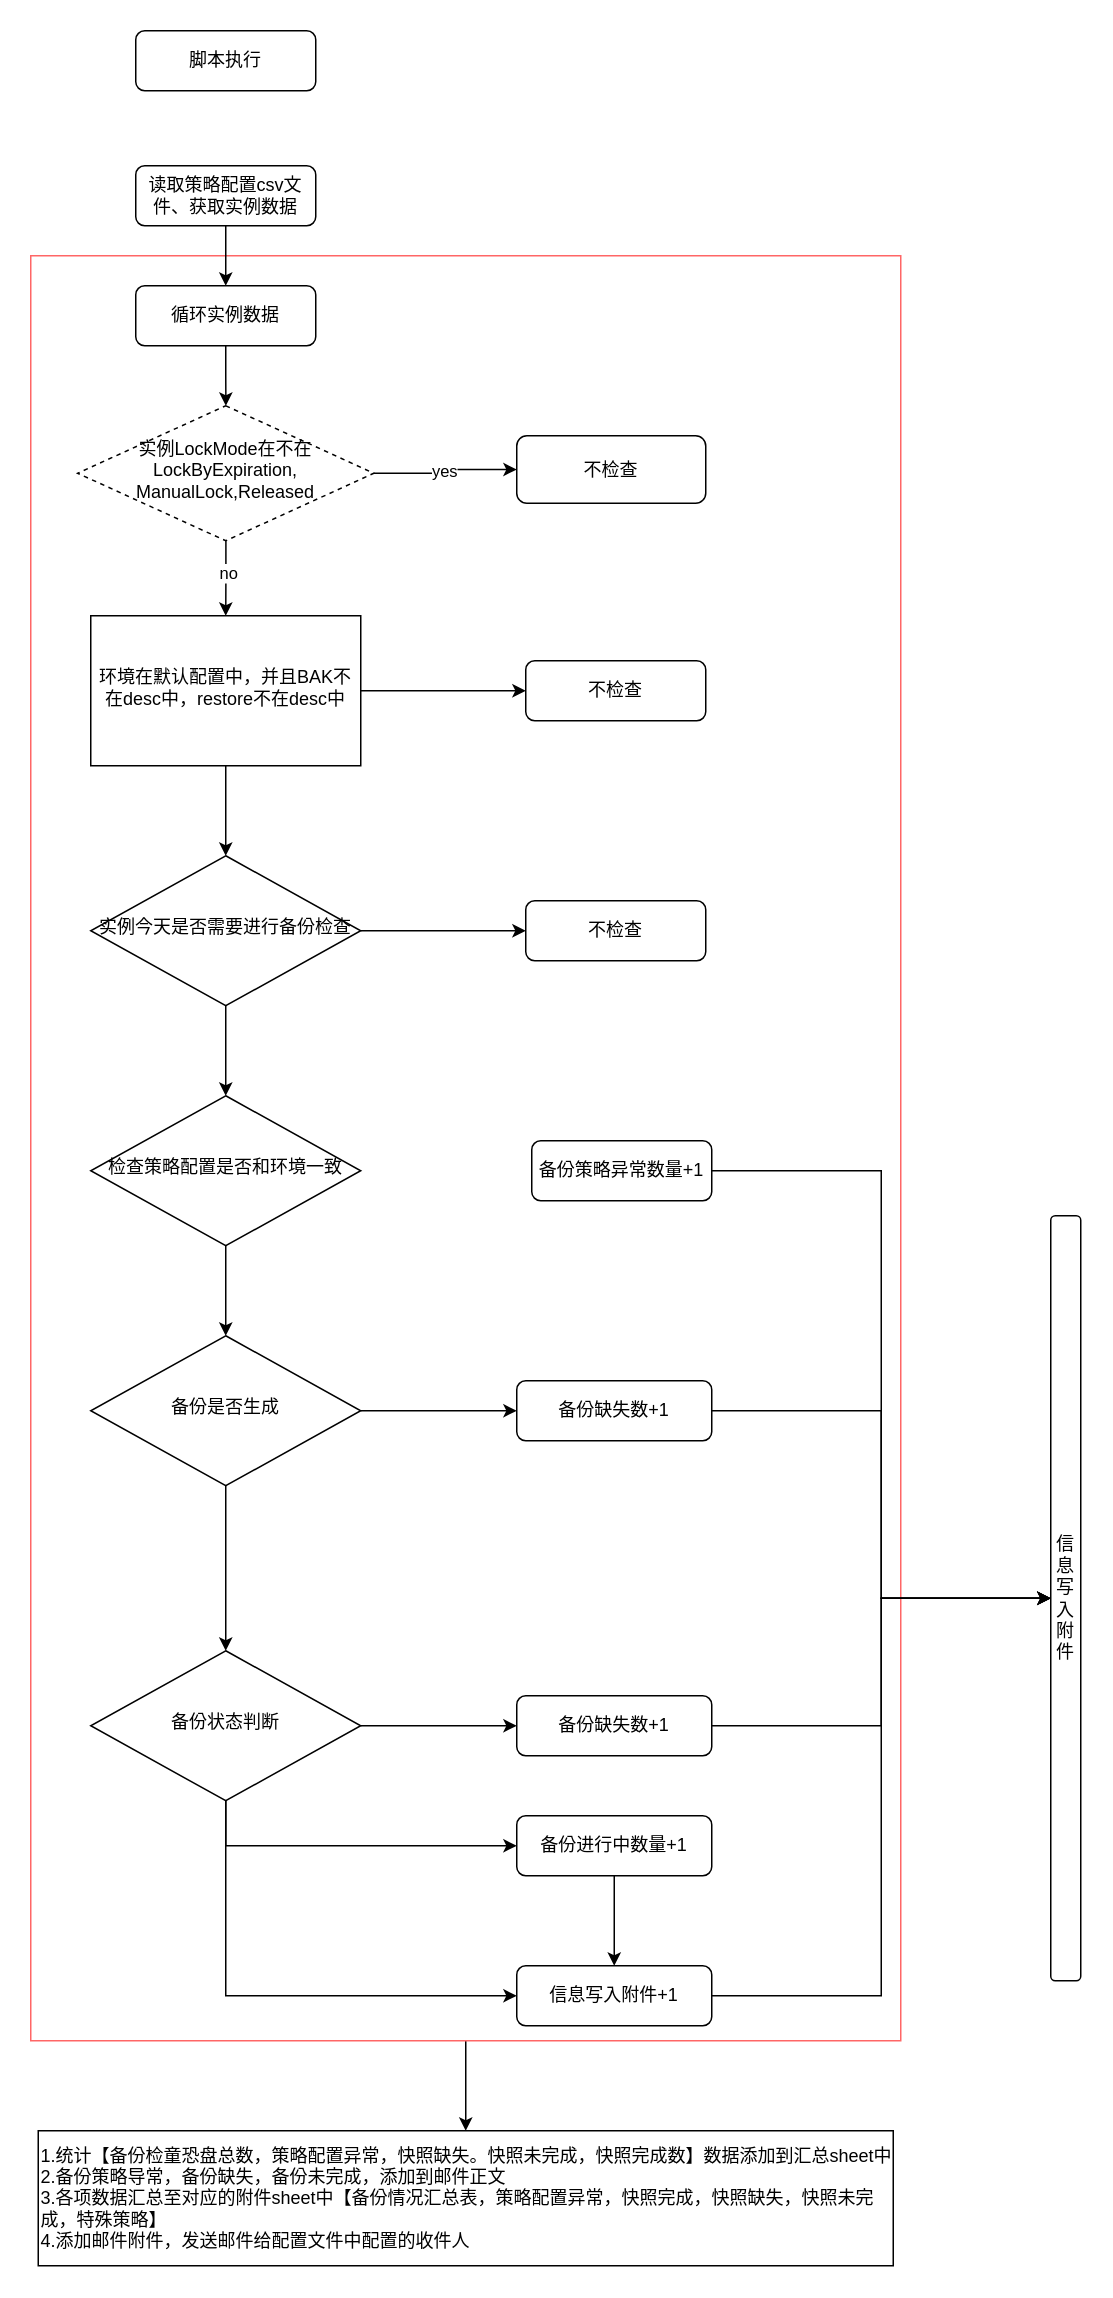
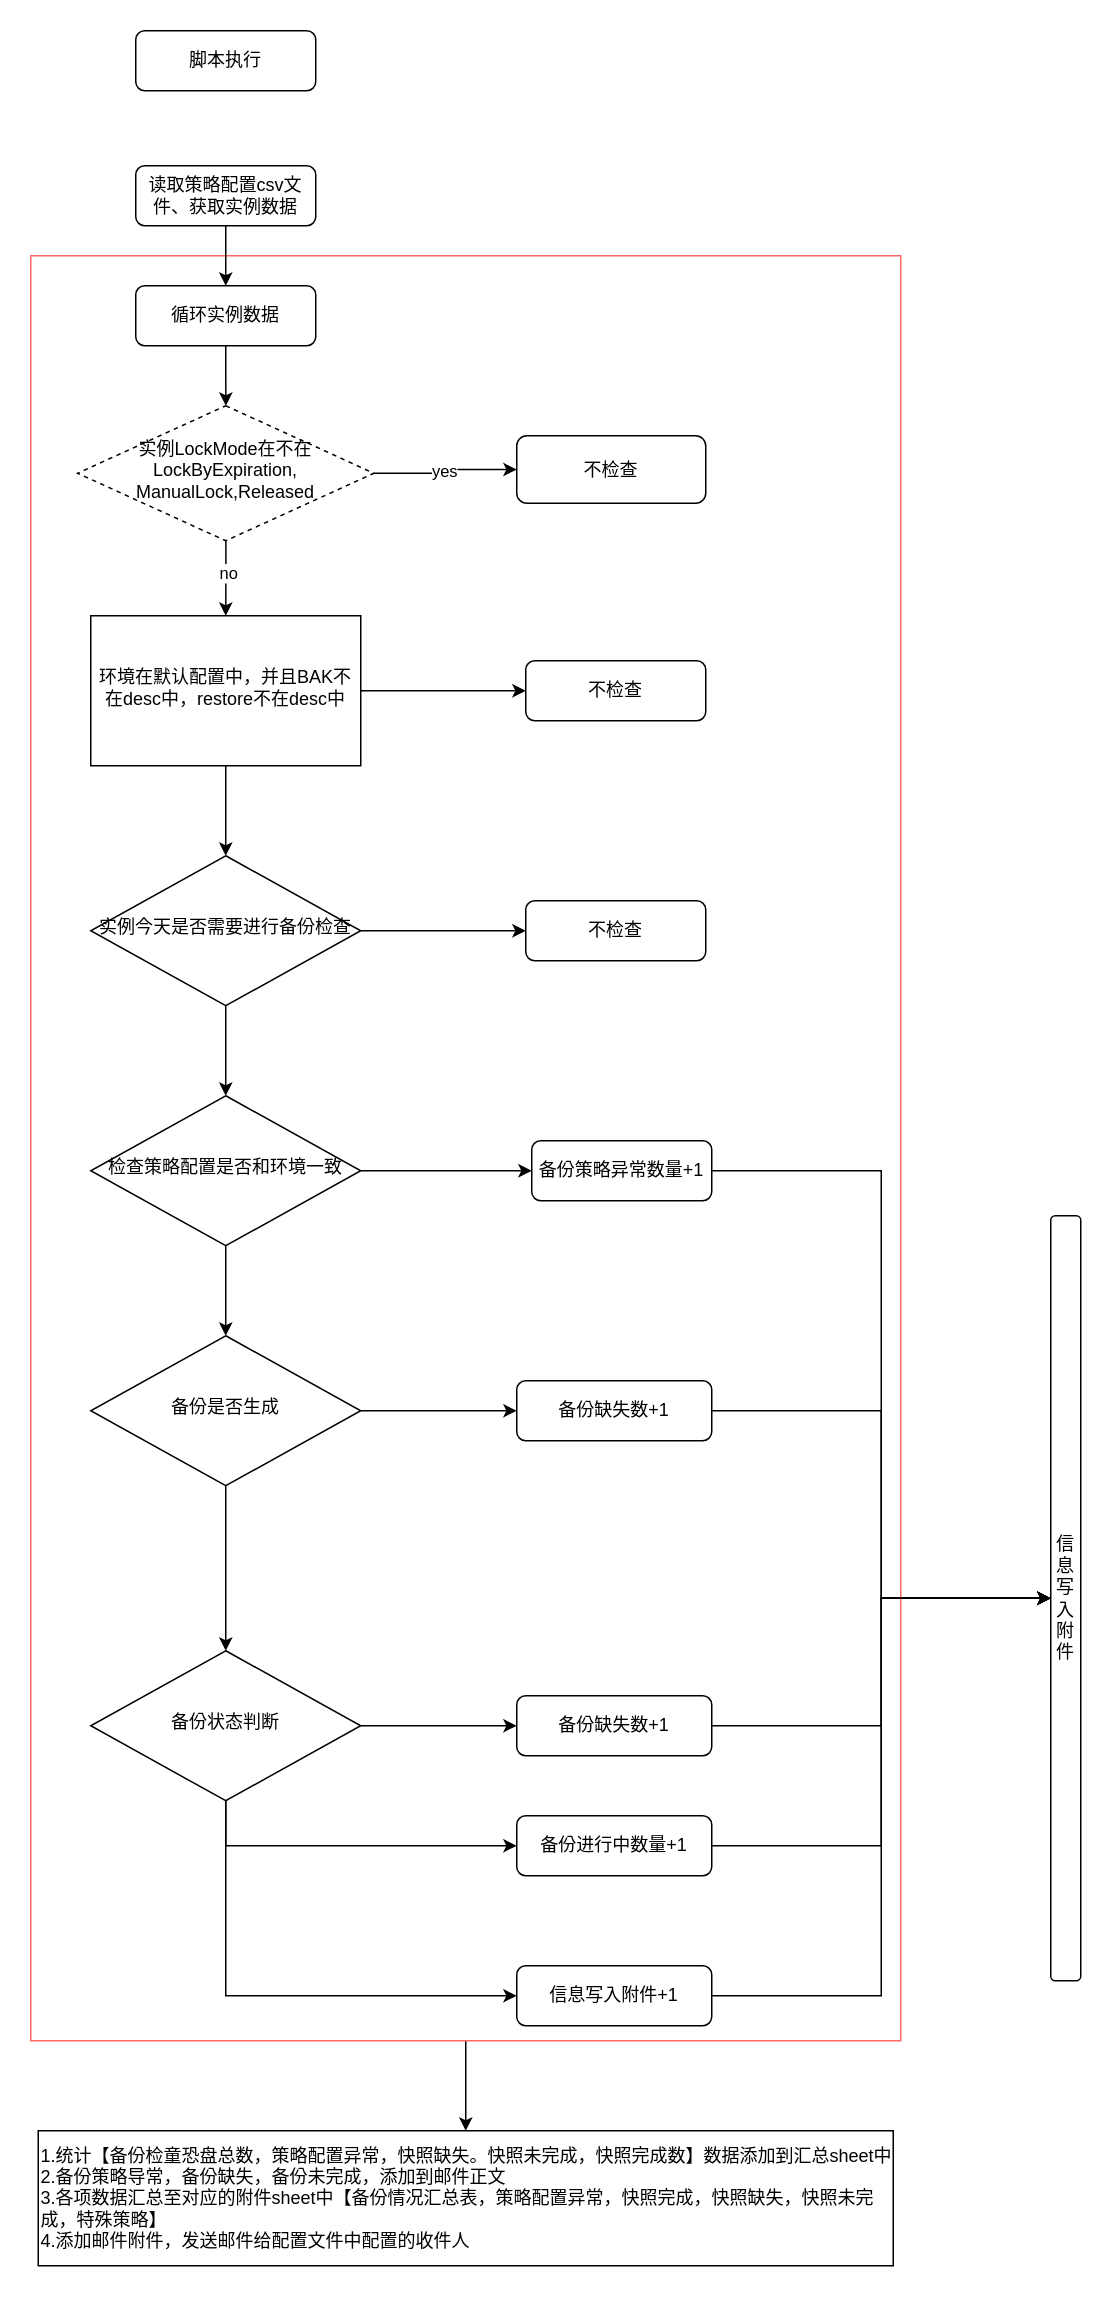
none -> (441, 1171)
(614, 1916) -> (795, 1846)
